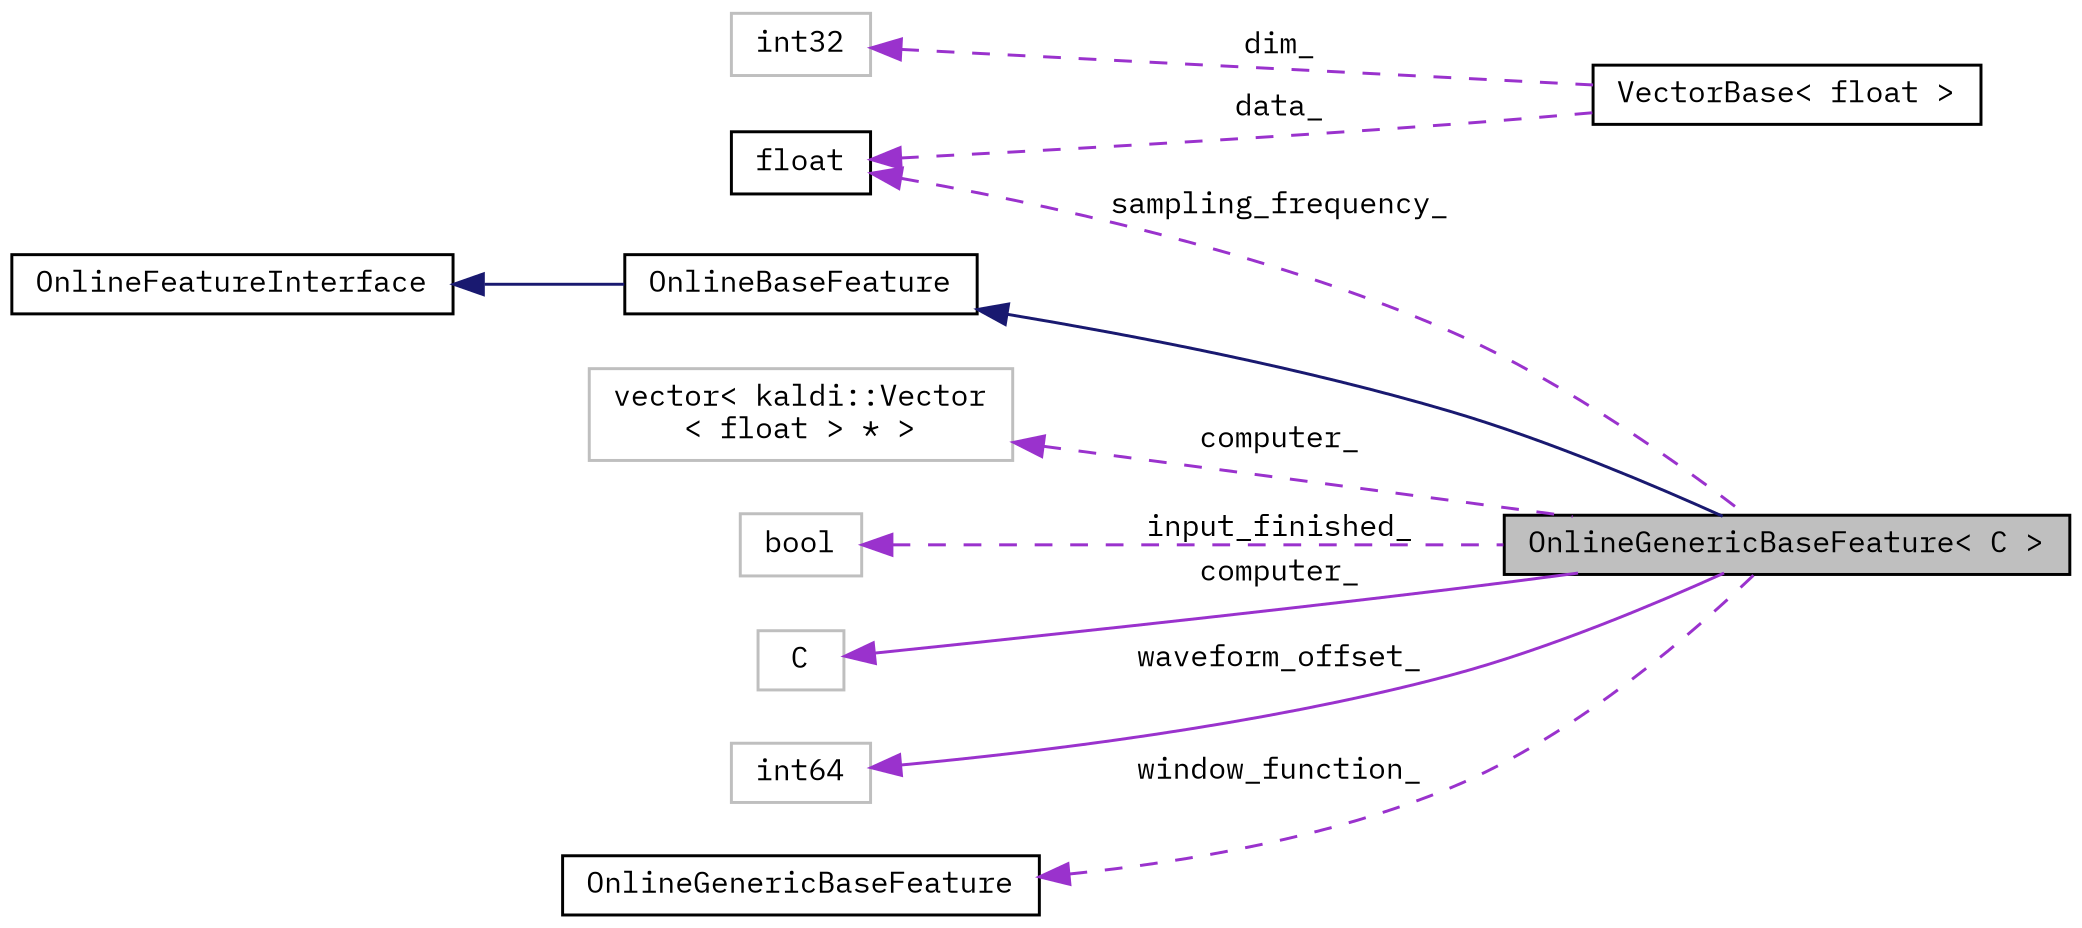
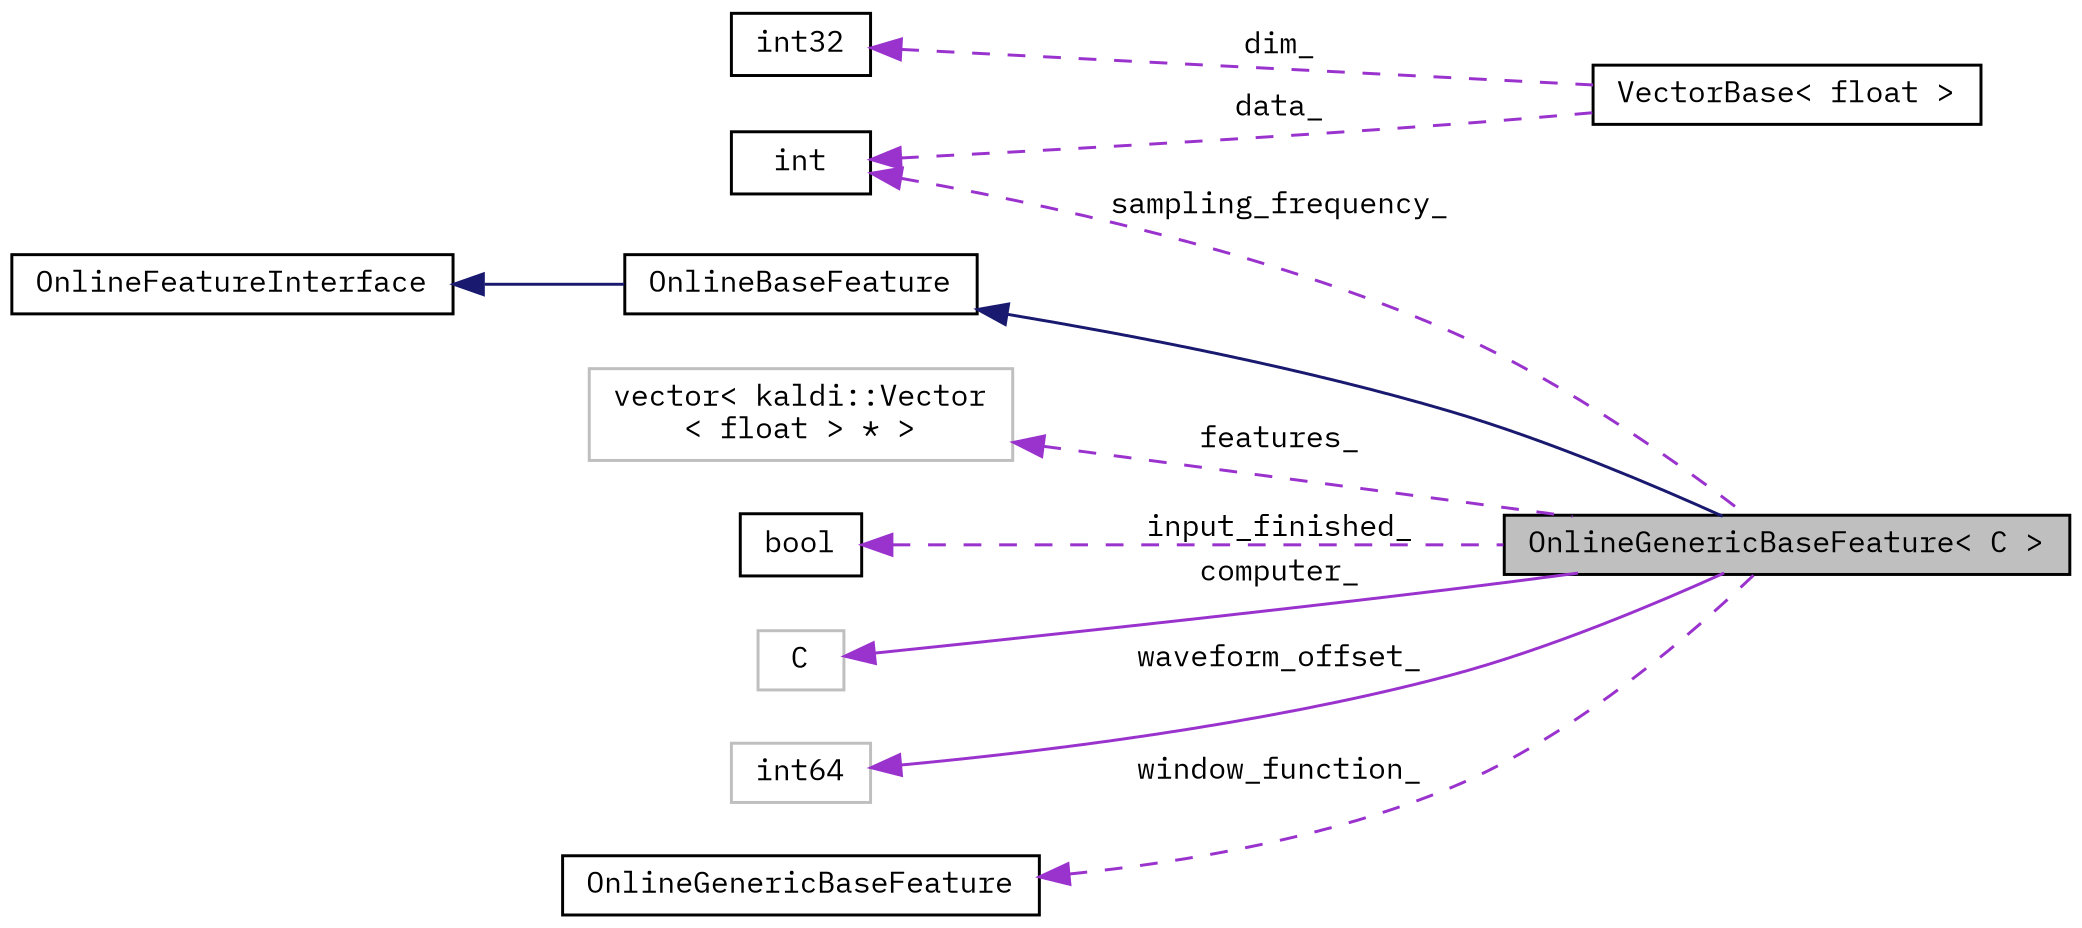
(801, 44) -> (801, 44)
(801, 163) -> (801, 163)
(1272, 440) -> (1272, 440)
(801, 545) -> (801, 545)
